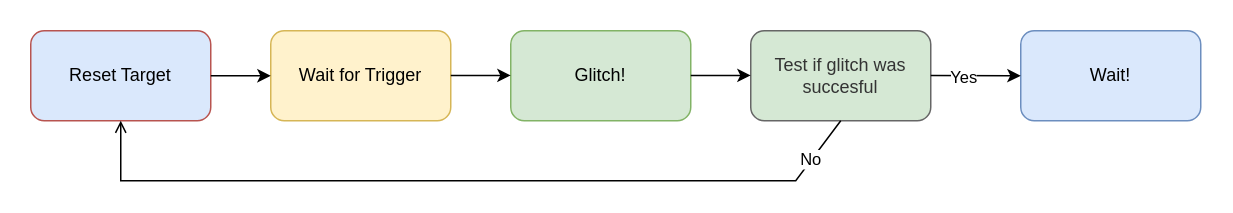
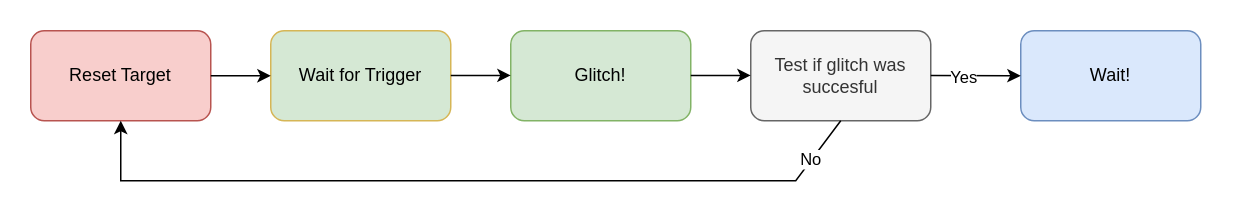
(121, 76) -> (121, 76)
(361, 76) -> (361, 76)
(841, 76) -> (841, 76)
(121, 129) -> (121, 132)
